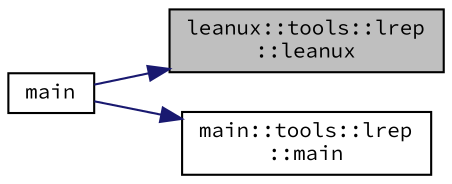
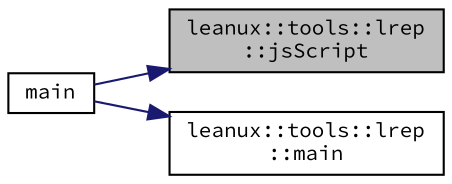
(307, 41) -> (307, 41)
(307, 143) -> (307, 143)
